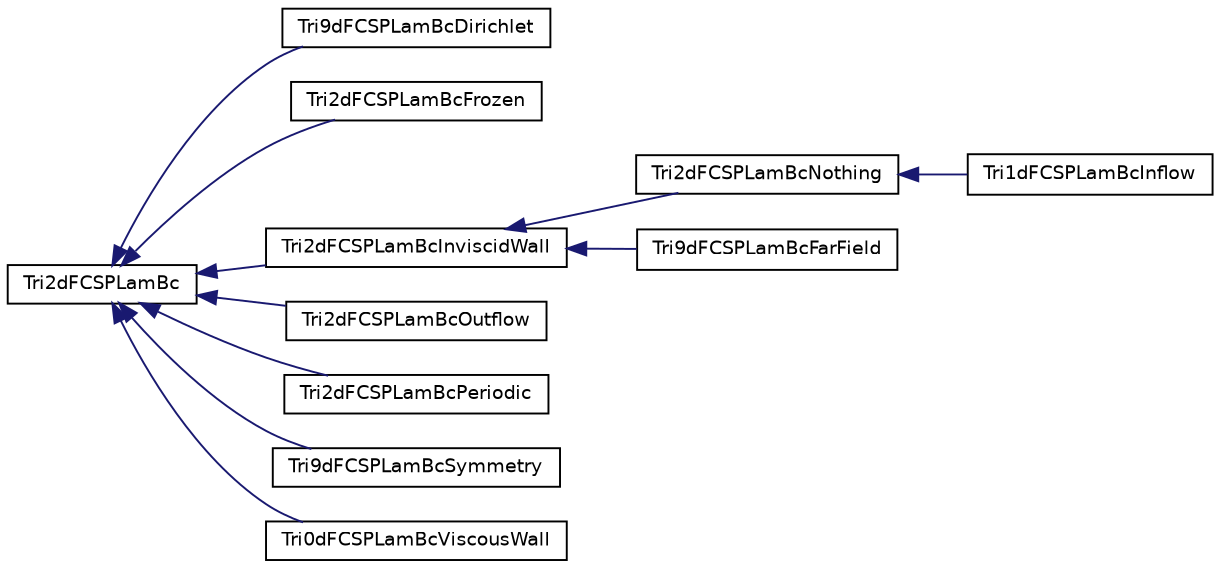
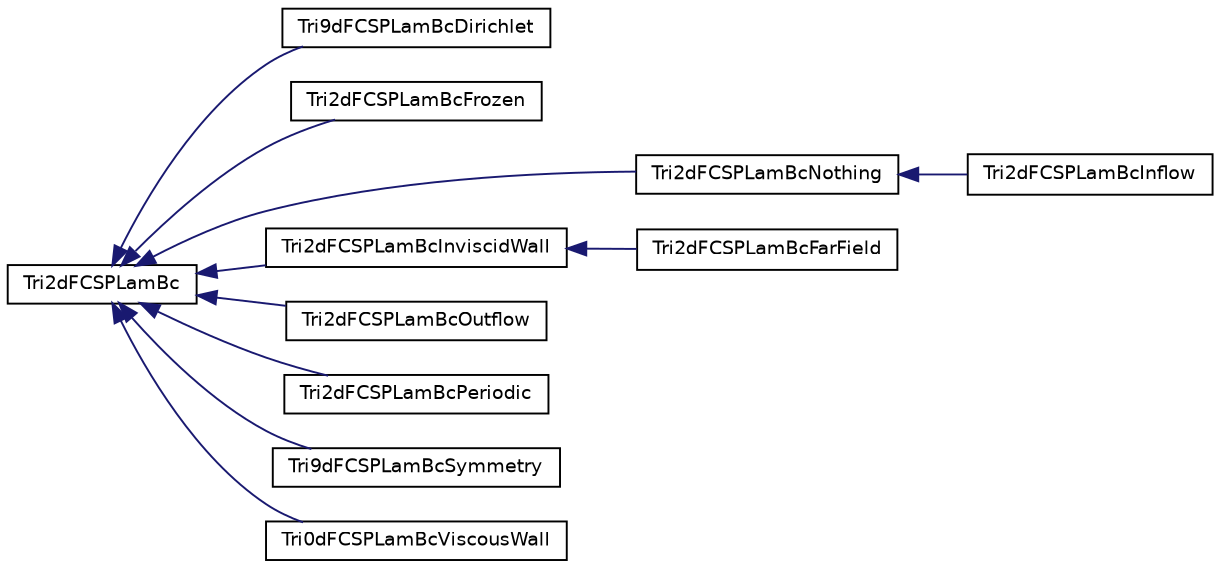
(1090, 174) -> (1090, 174)
(602, 209) -> (389, 188)
(767, 250) -> (767, 250)
